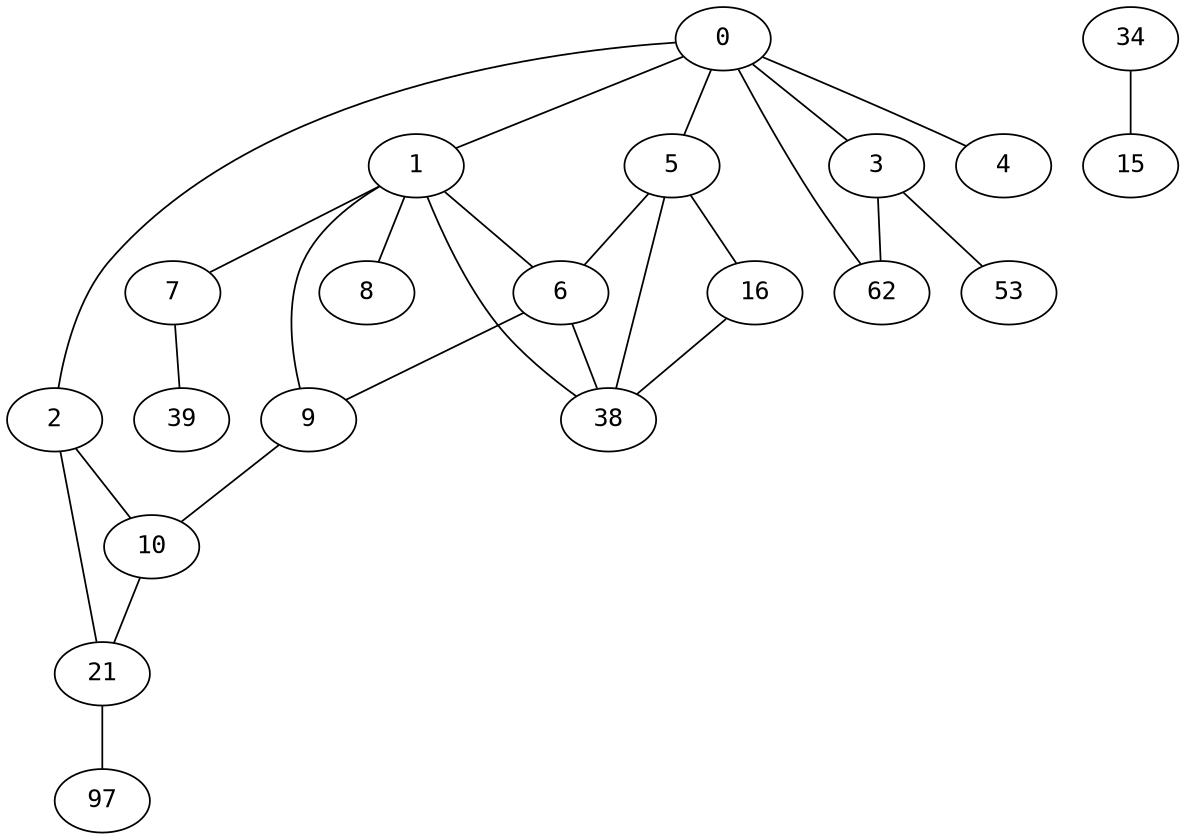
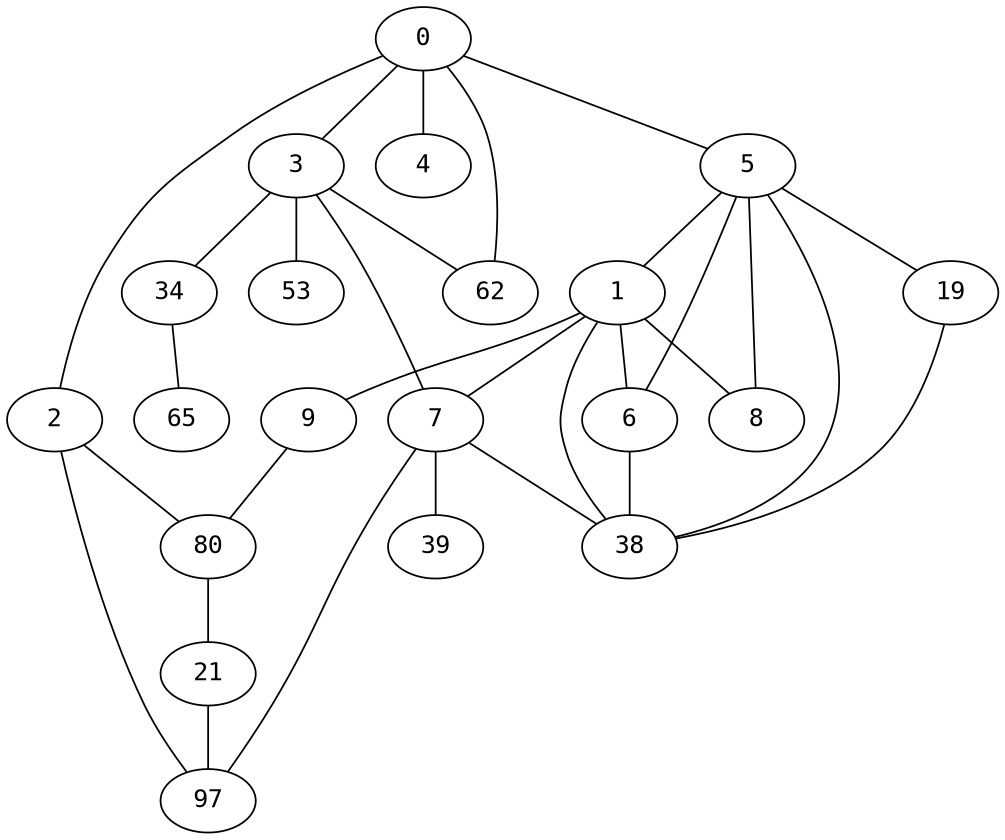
(569, 102) -> (683, 229)
(1131, 166) -> (182, 420)
none -> (233, 229)
none -> (375, 289)
none -> (752, 293)
(755, 293) -> (951, 293)
(435, 356) -> none
none -> (533, 483)
(78, 547) -> (109, 618)
(152, 547) -> (208, 547)
none -> (322, 610)
